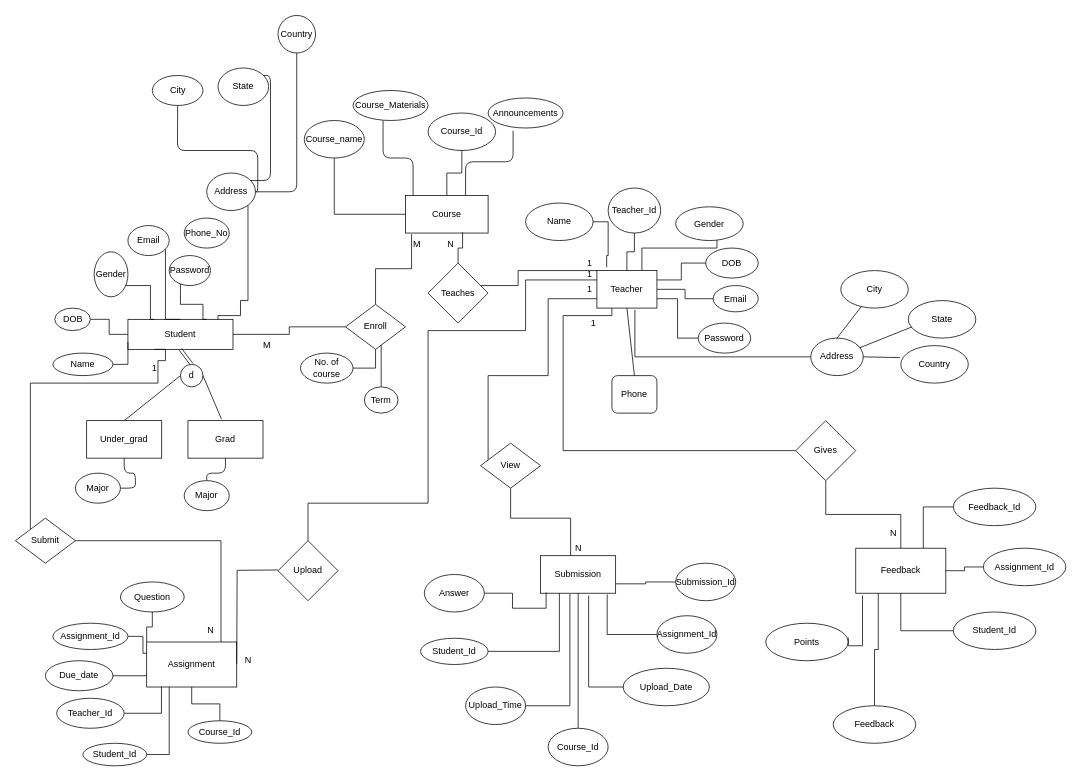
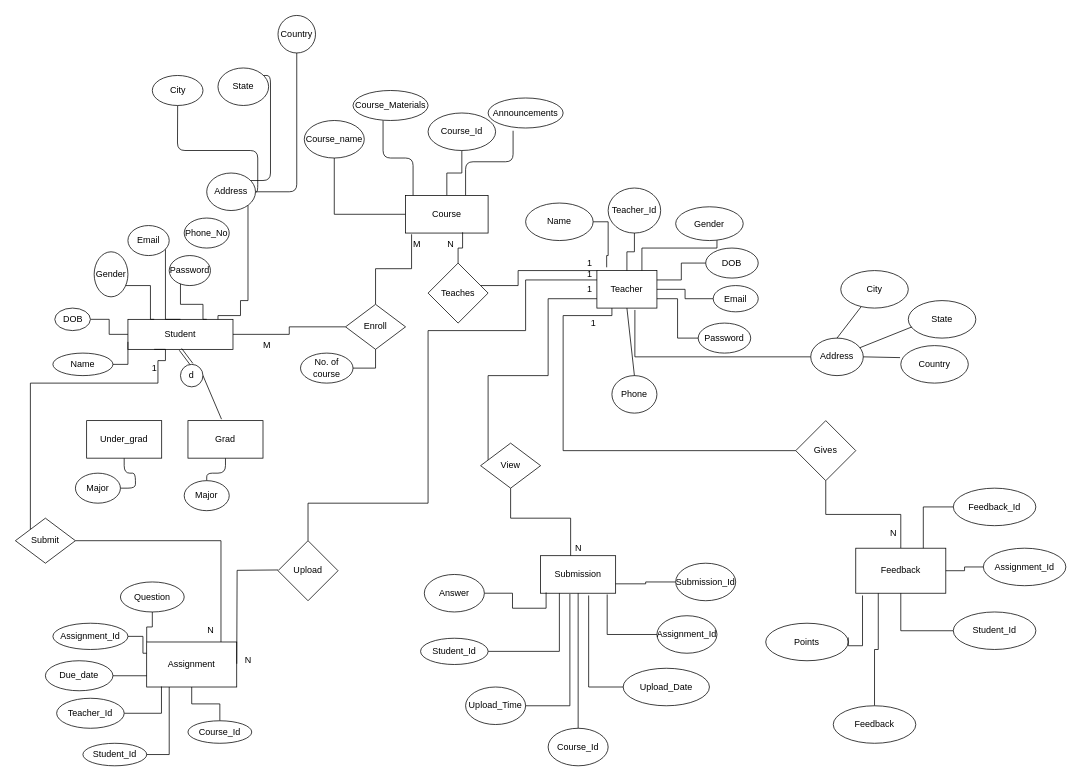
(381, 366) -> none
(634, 394) -> (634, 394)
(152, 398) -> none
(381, 400) -> none
